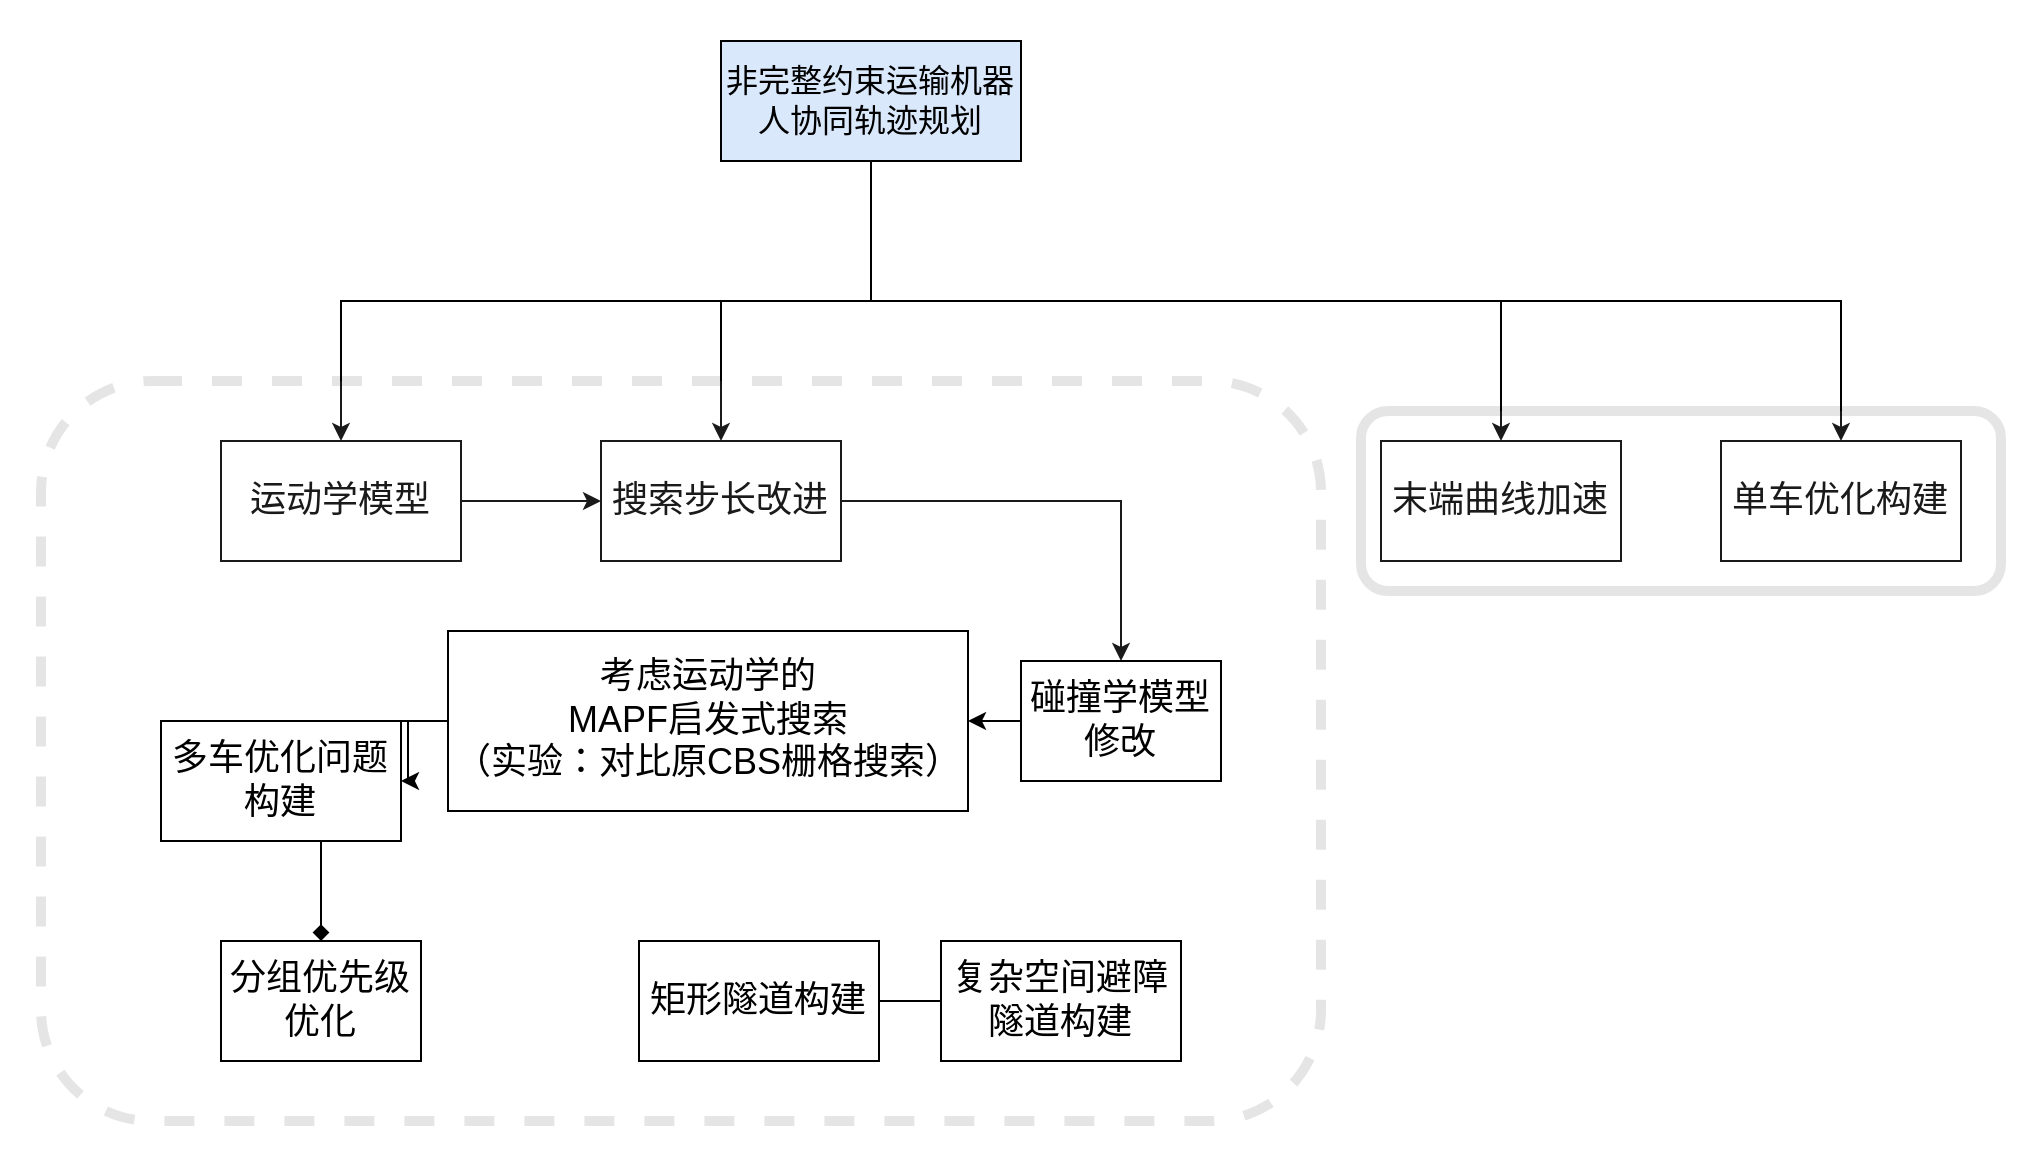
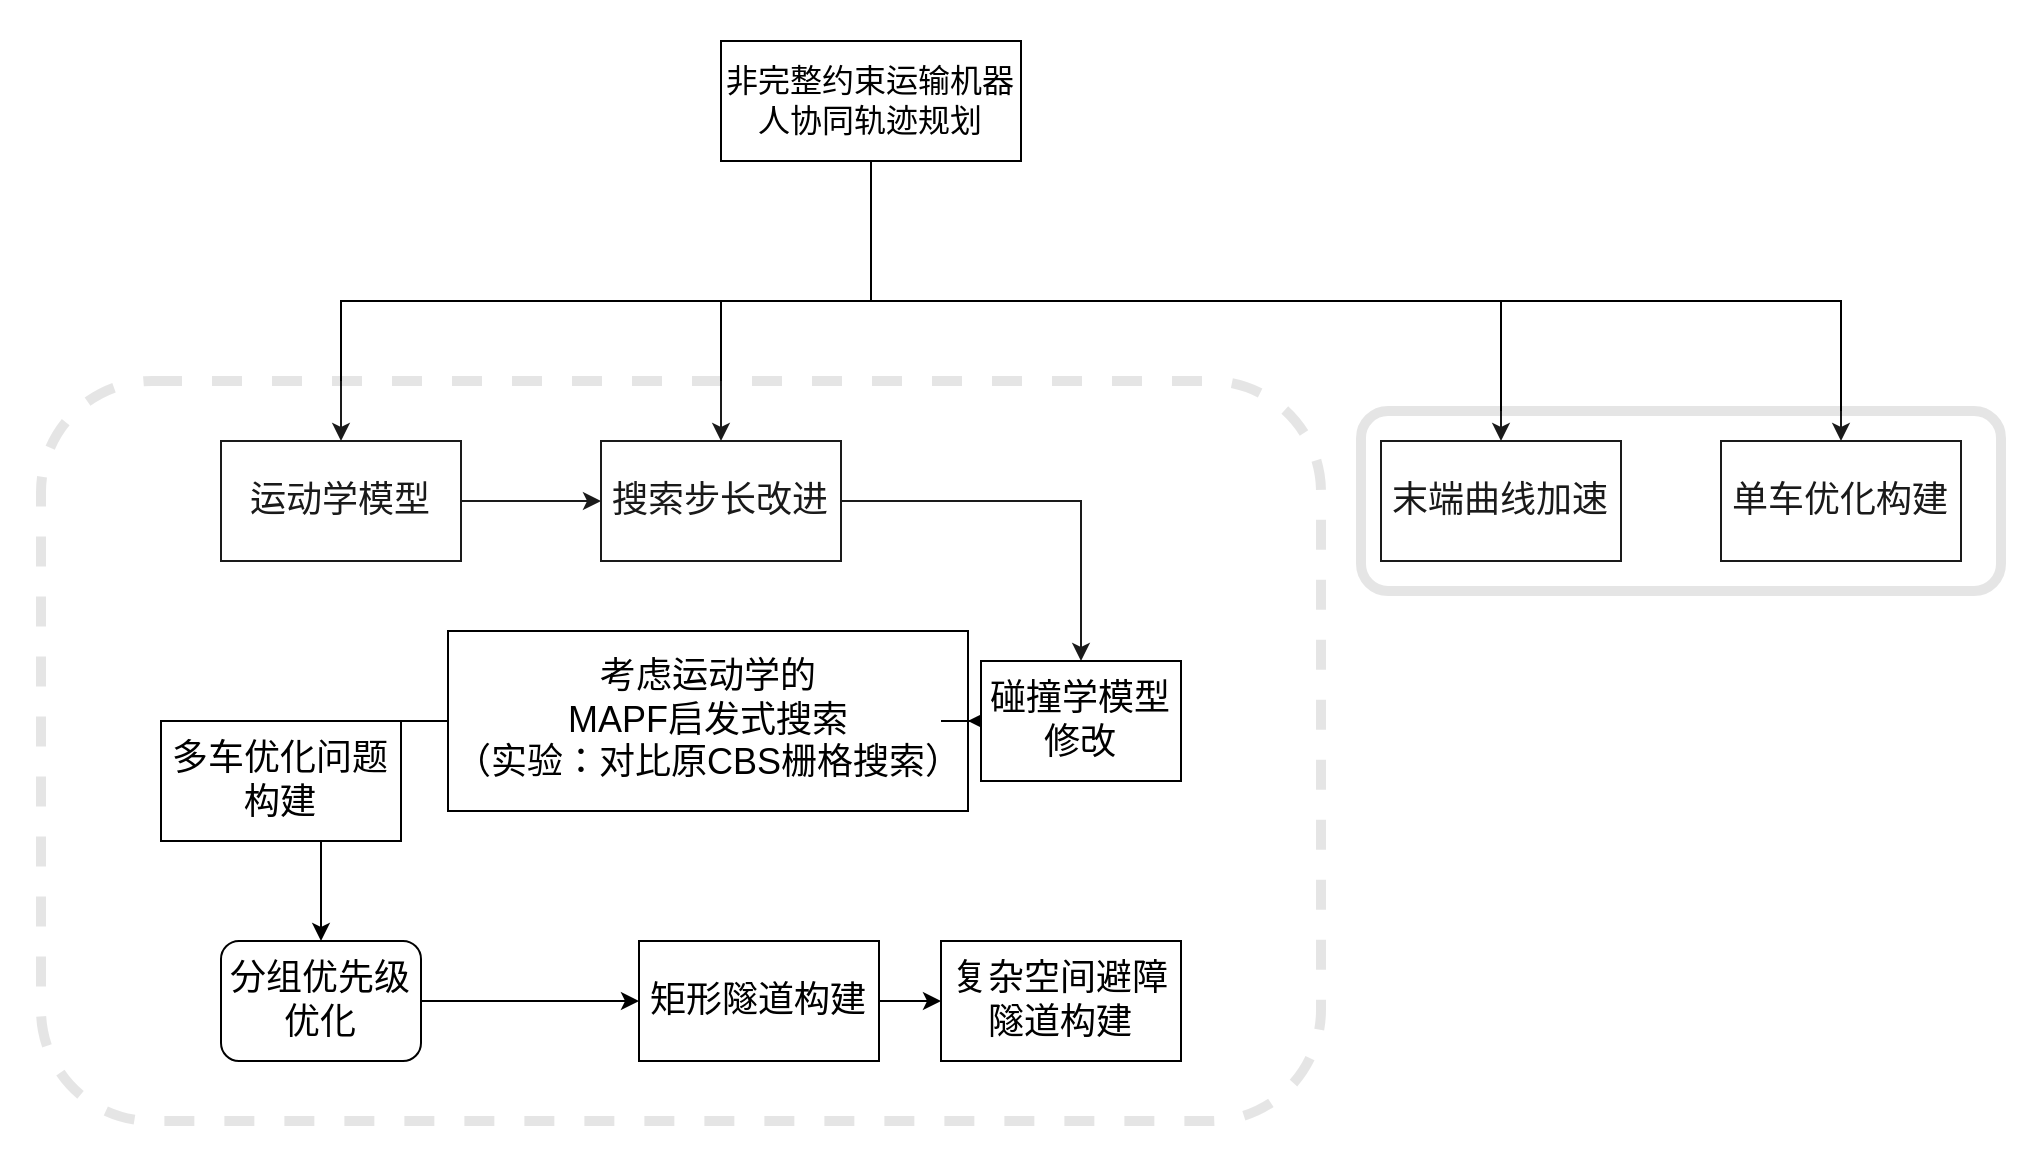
(871, 101) -> (871, 101)
(1121, 721) -> (1081, 721)
(408, 755) -> none
(321, 925) -> (321, 926)
(321, 1001) -> (321, 1001)
none -> (523, 1001)
(931, 1001) -> (926, 1001)
